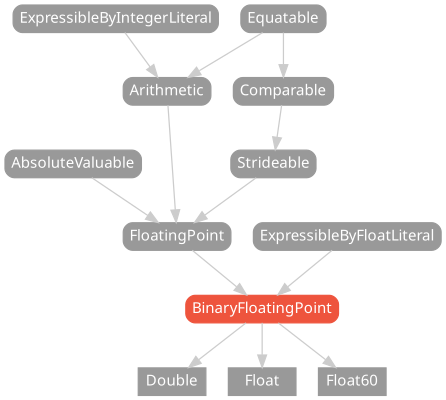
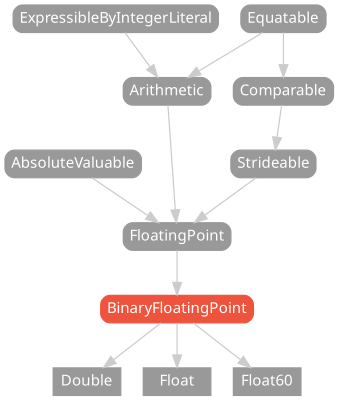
(347, 237) -> none
